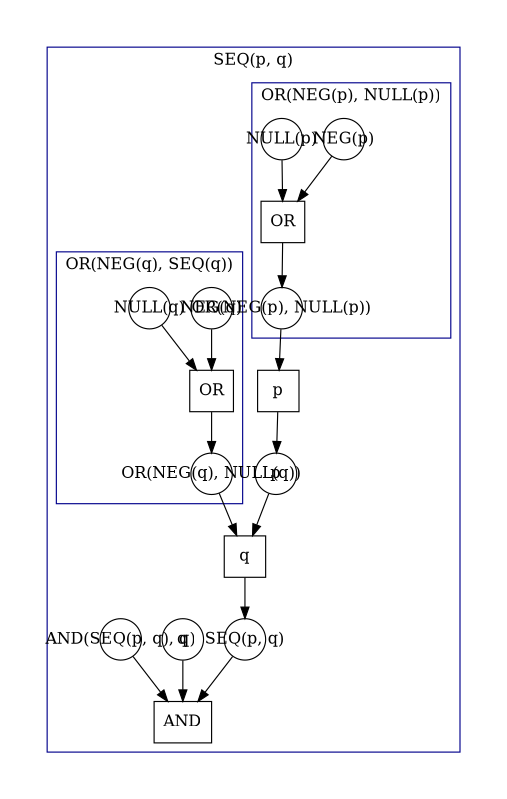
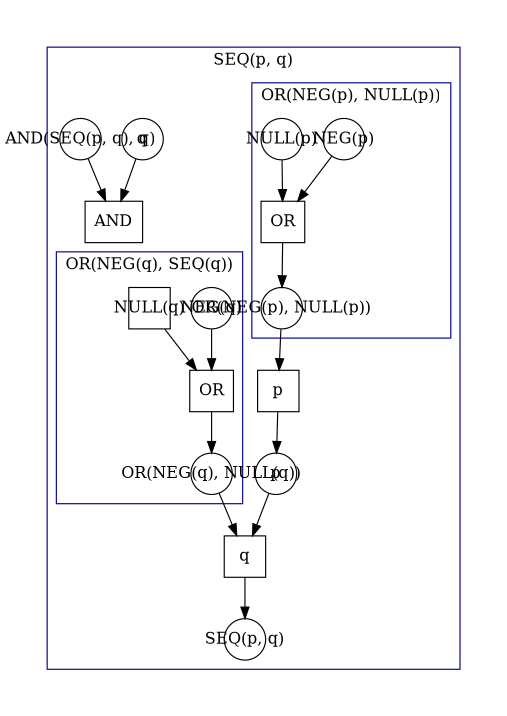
(150, 308) -> (150, 308)
(219, 674) -> none
